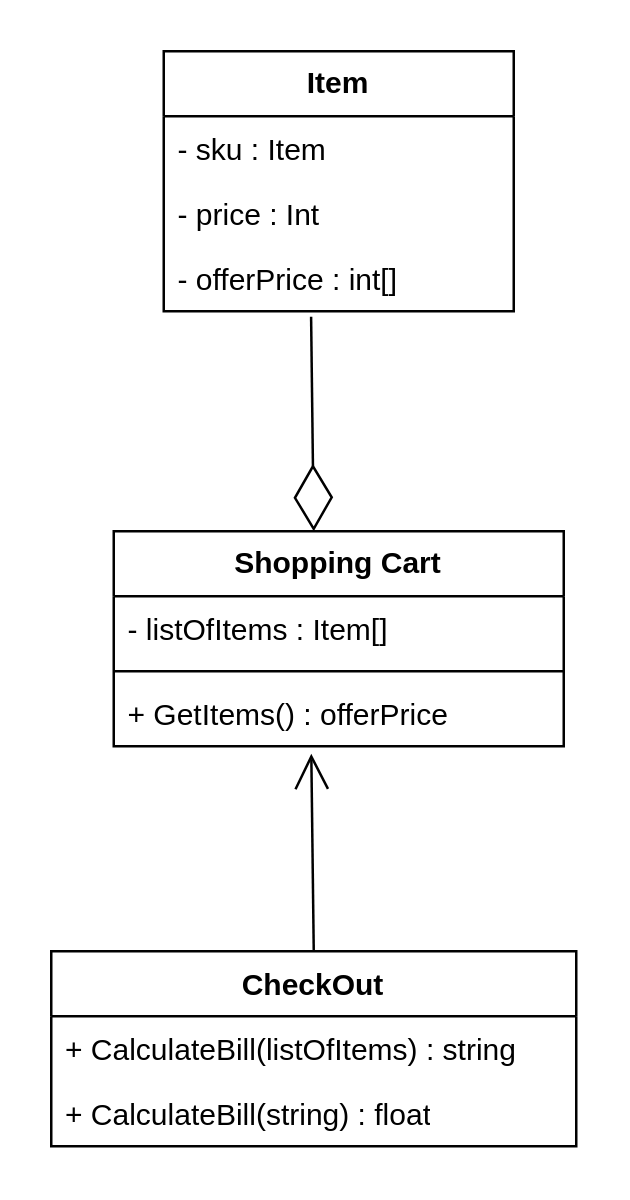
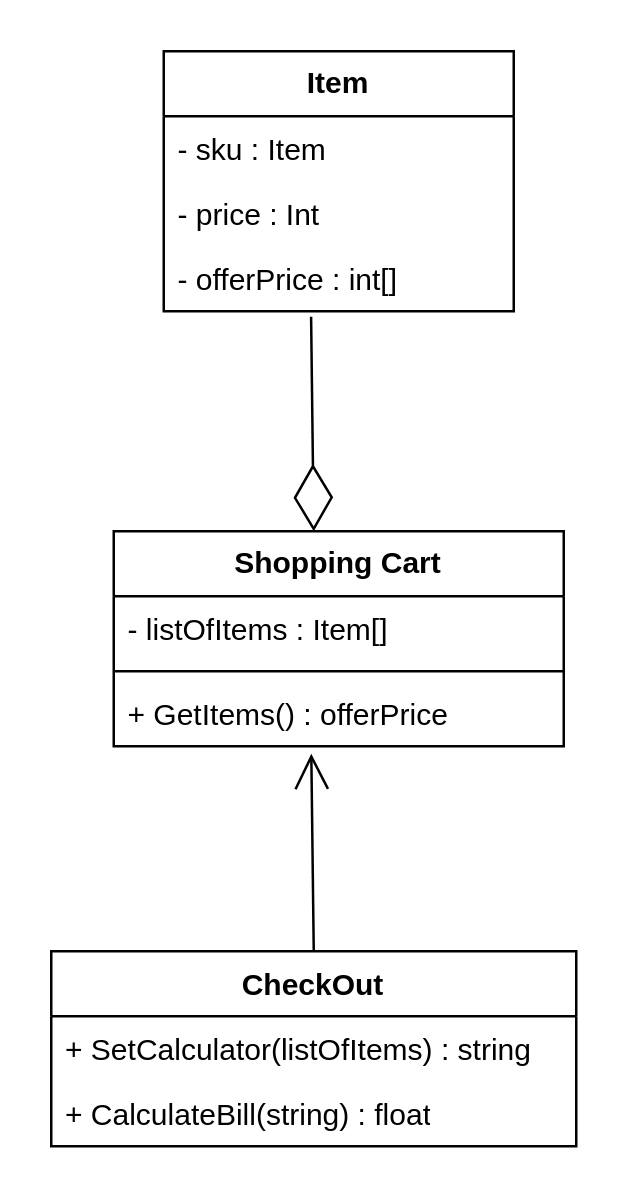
(316, 1070) -> (316, 1070)
